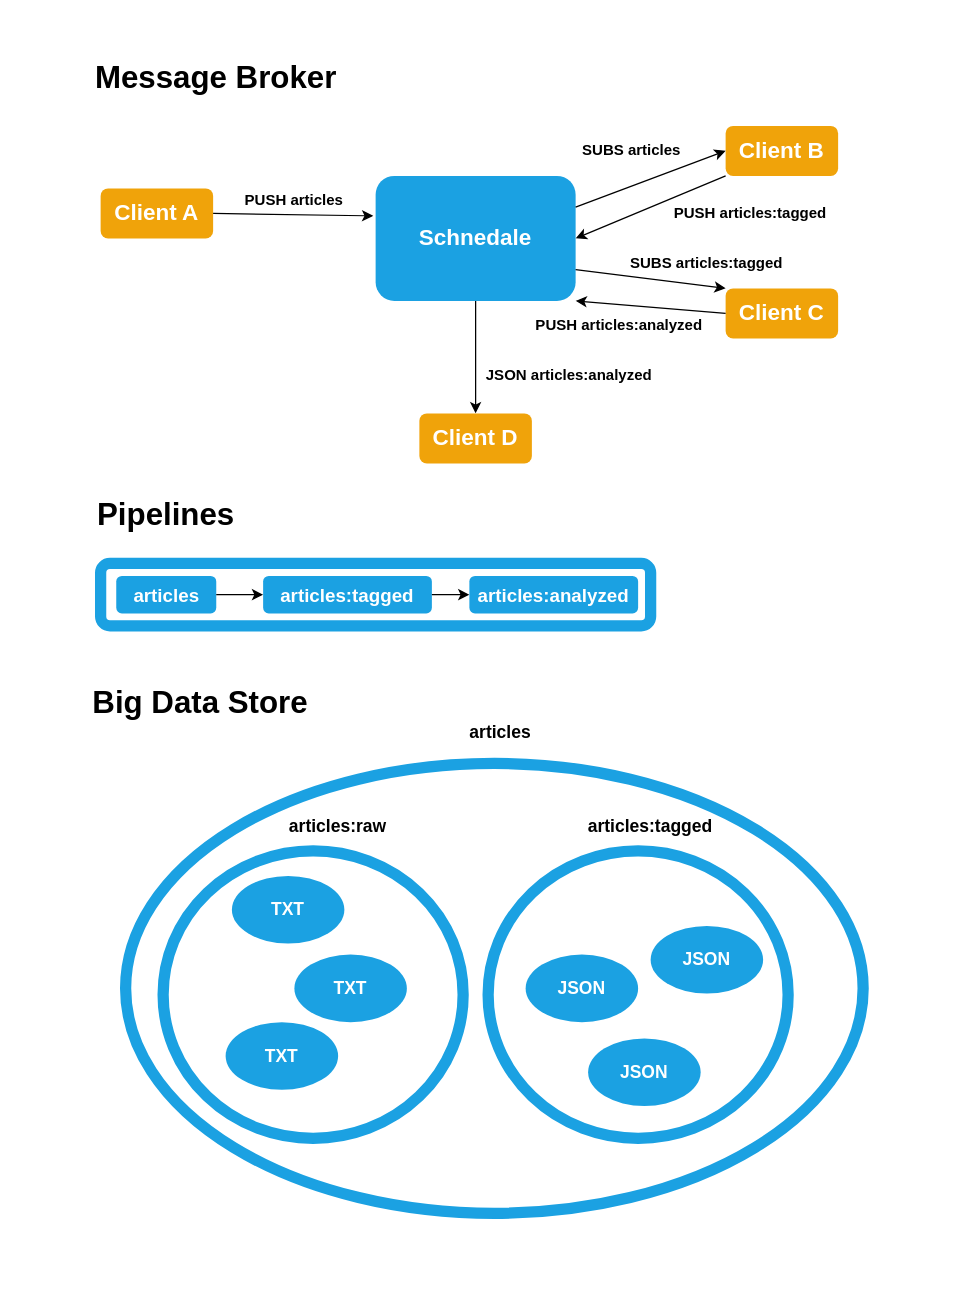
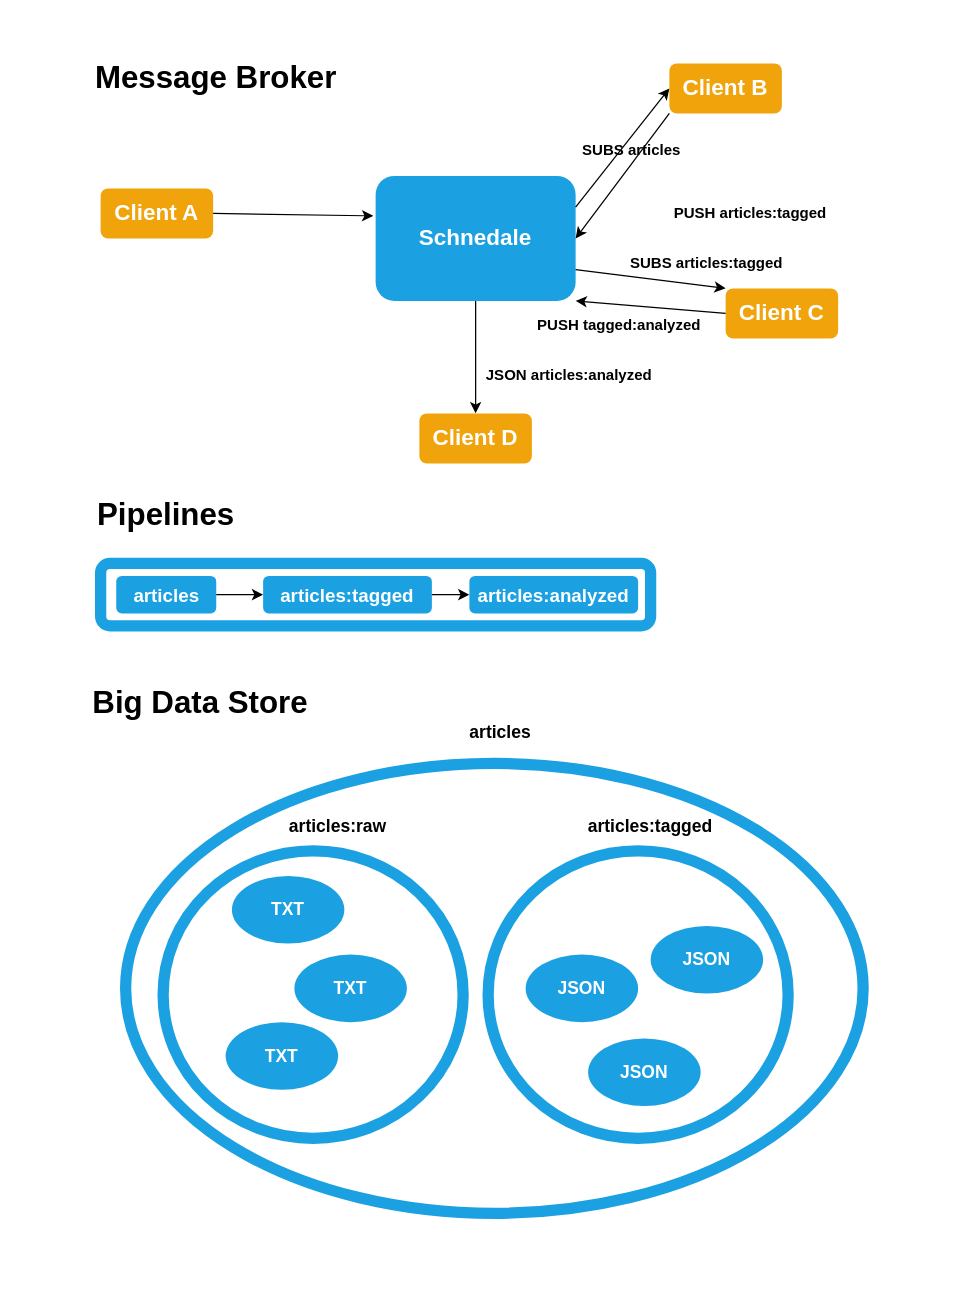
(782, 151) -> (726, 88)
(294, 201) -> none
(619, 326) -> (619, 326)
